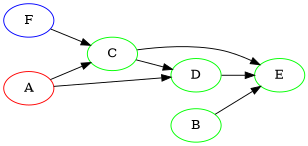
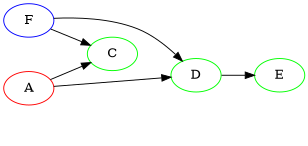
(195, 47) -> none
(150, 63) -> (119, 23)
(196, 125) -> none
